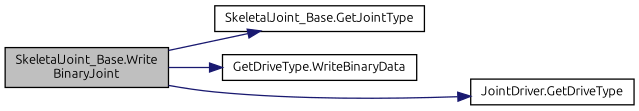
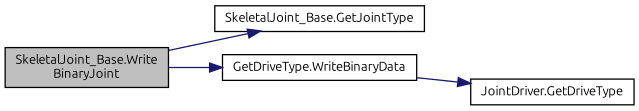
(313, 98) -> (437, 80)
